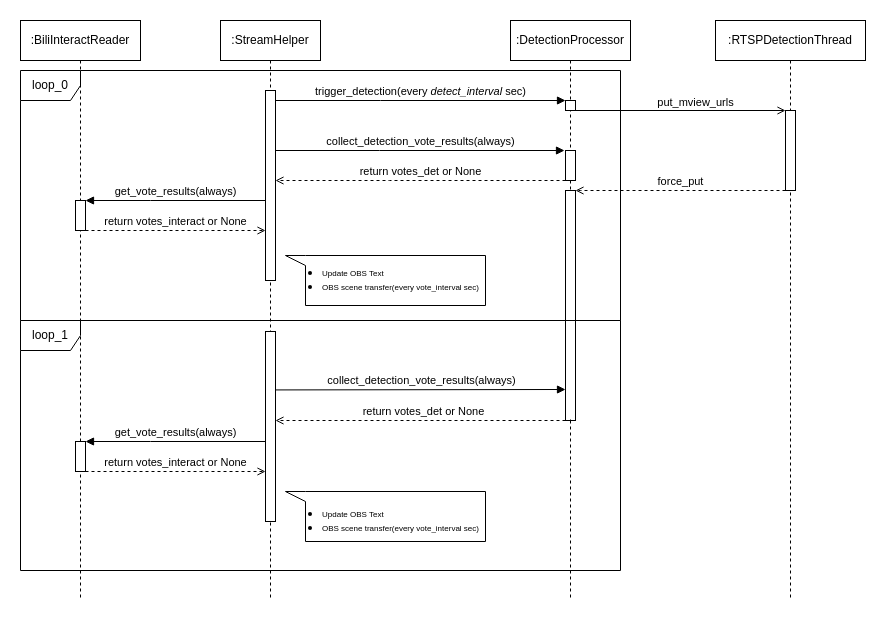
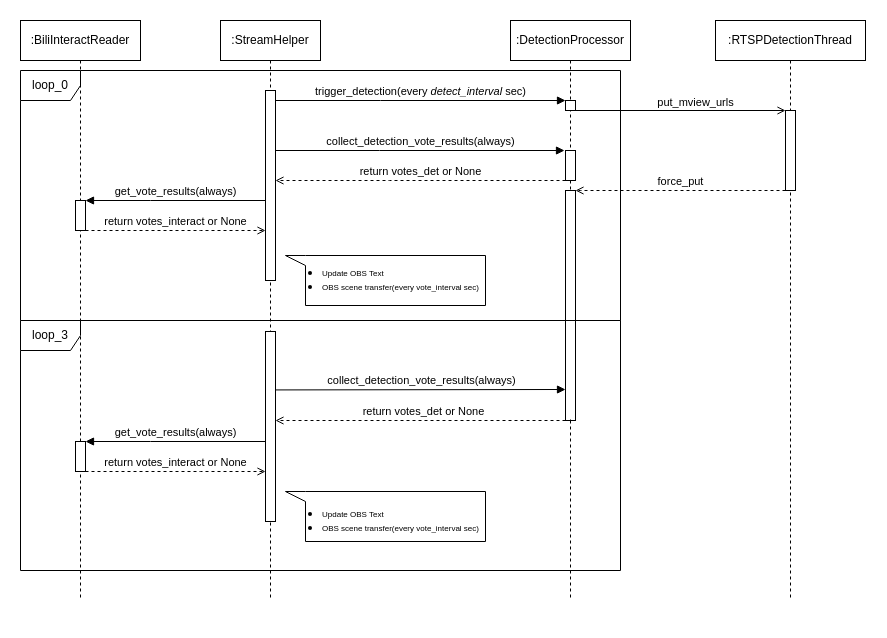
(51, 336) -> (51, 336)
